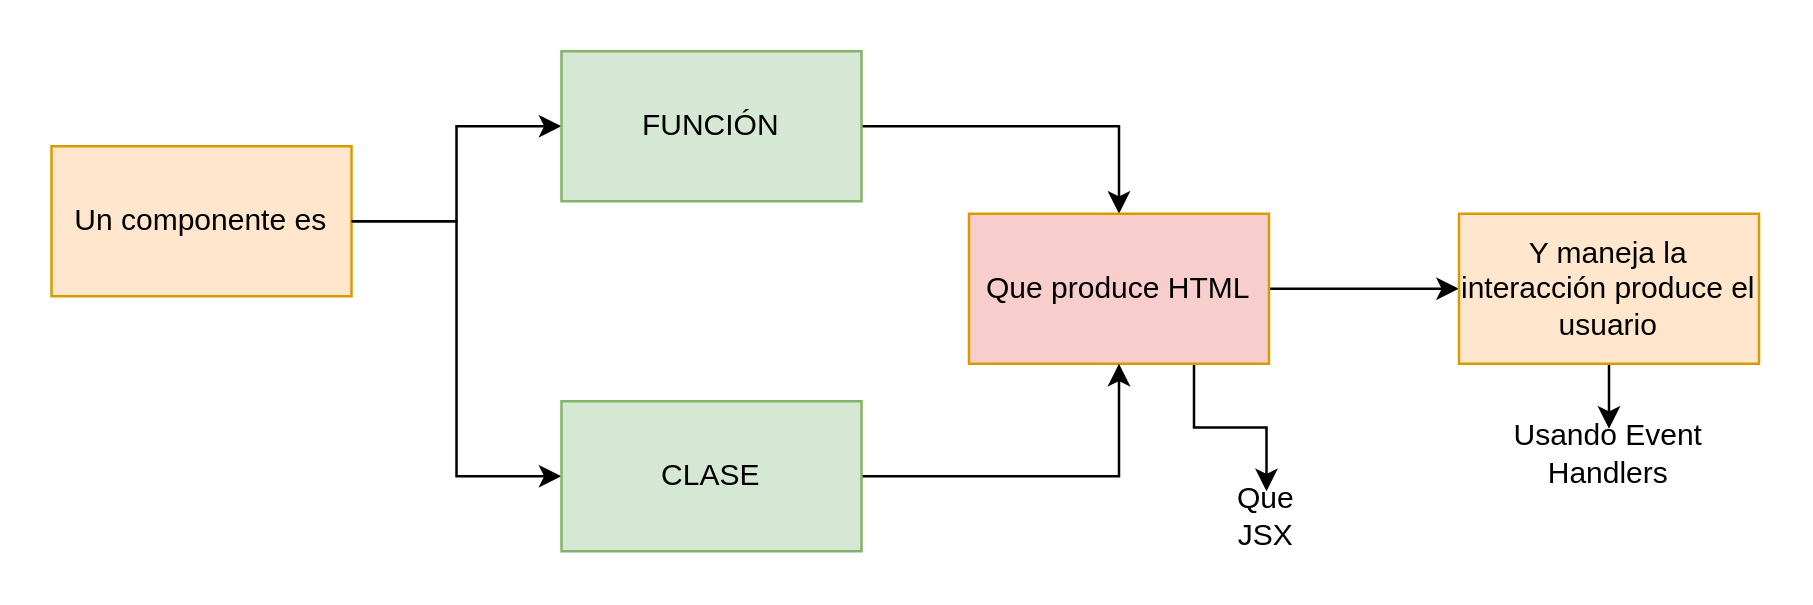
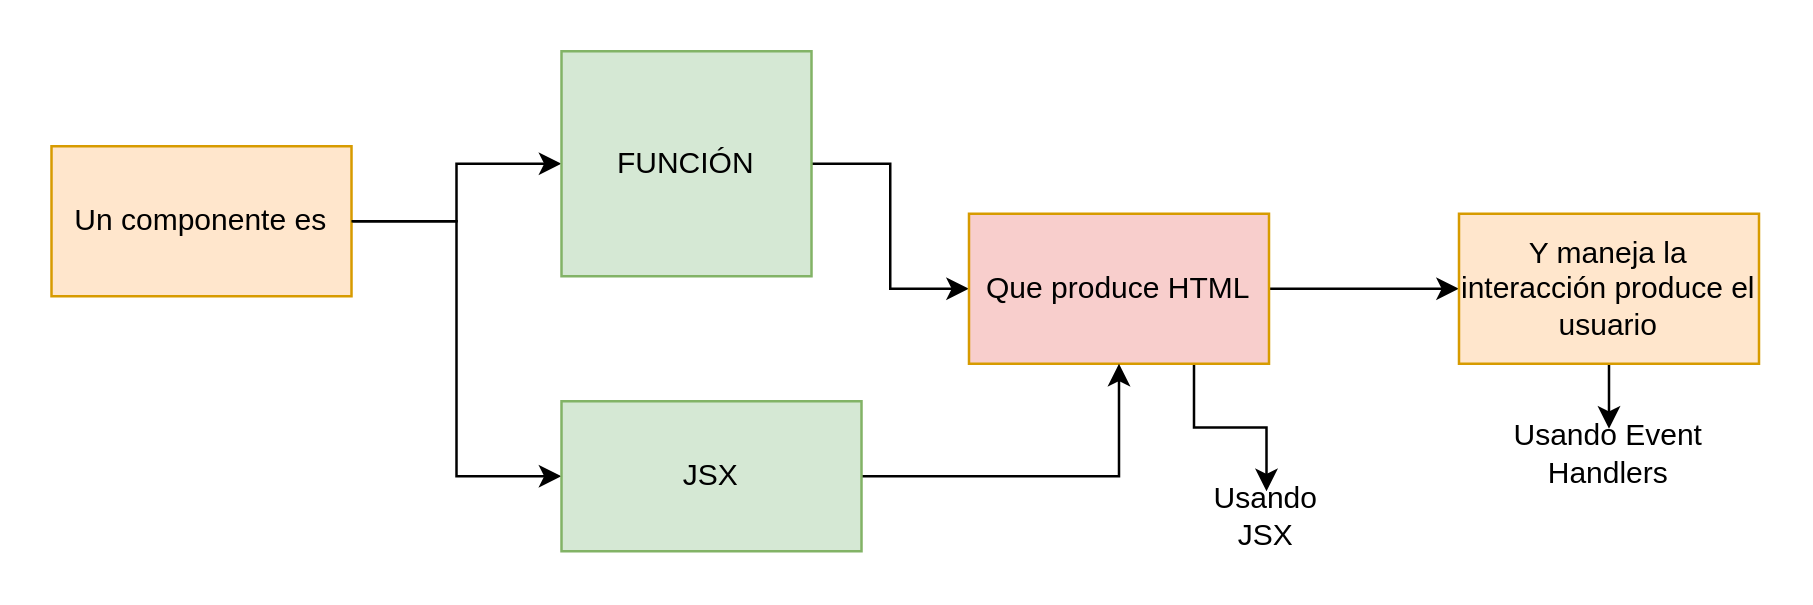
(711, 126) -> (686, 164)
(711, 476) -> (711, 476)
(1266, 516) -> (1266, 516)
